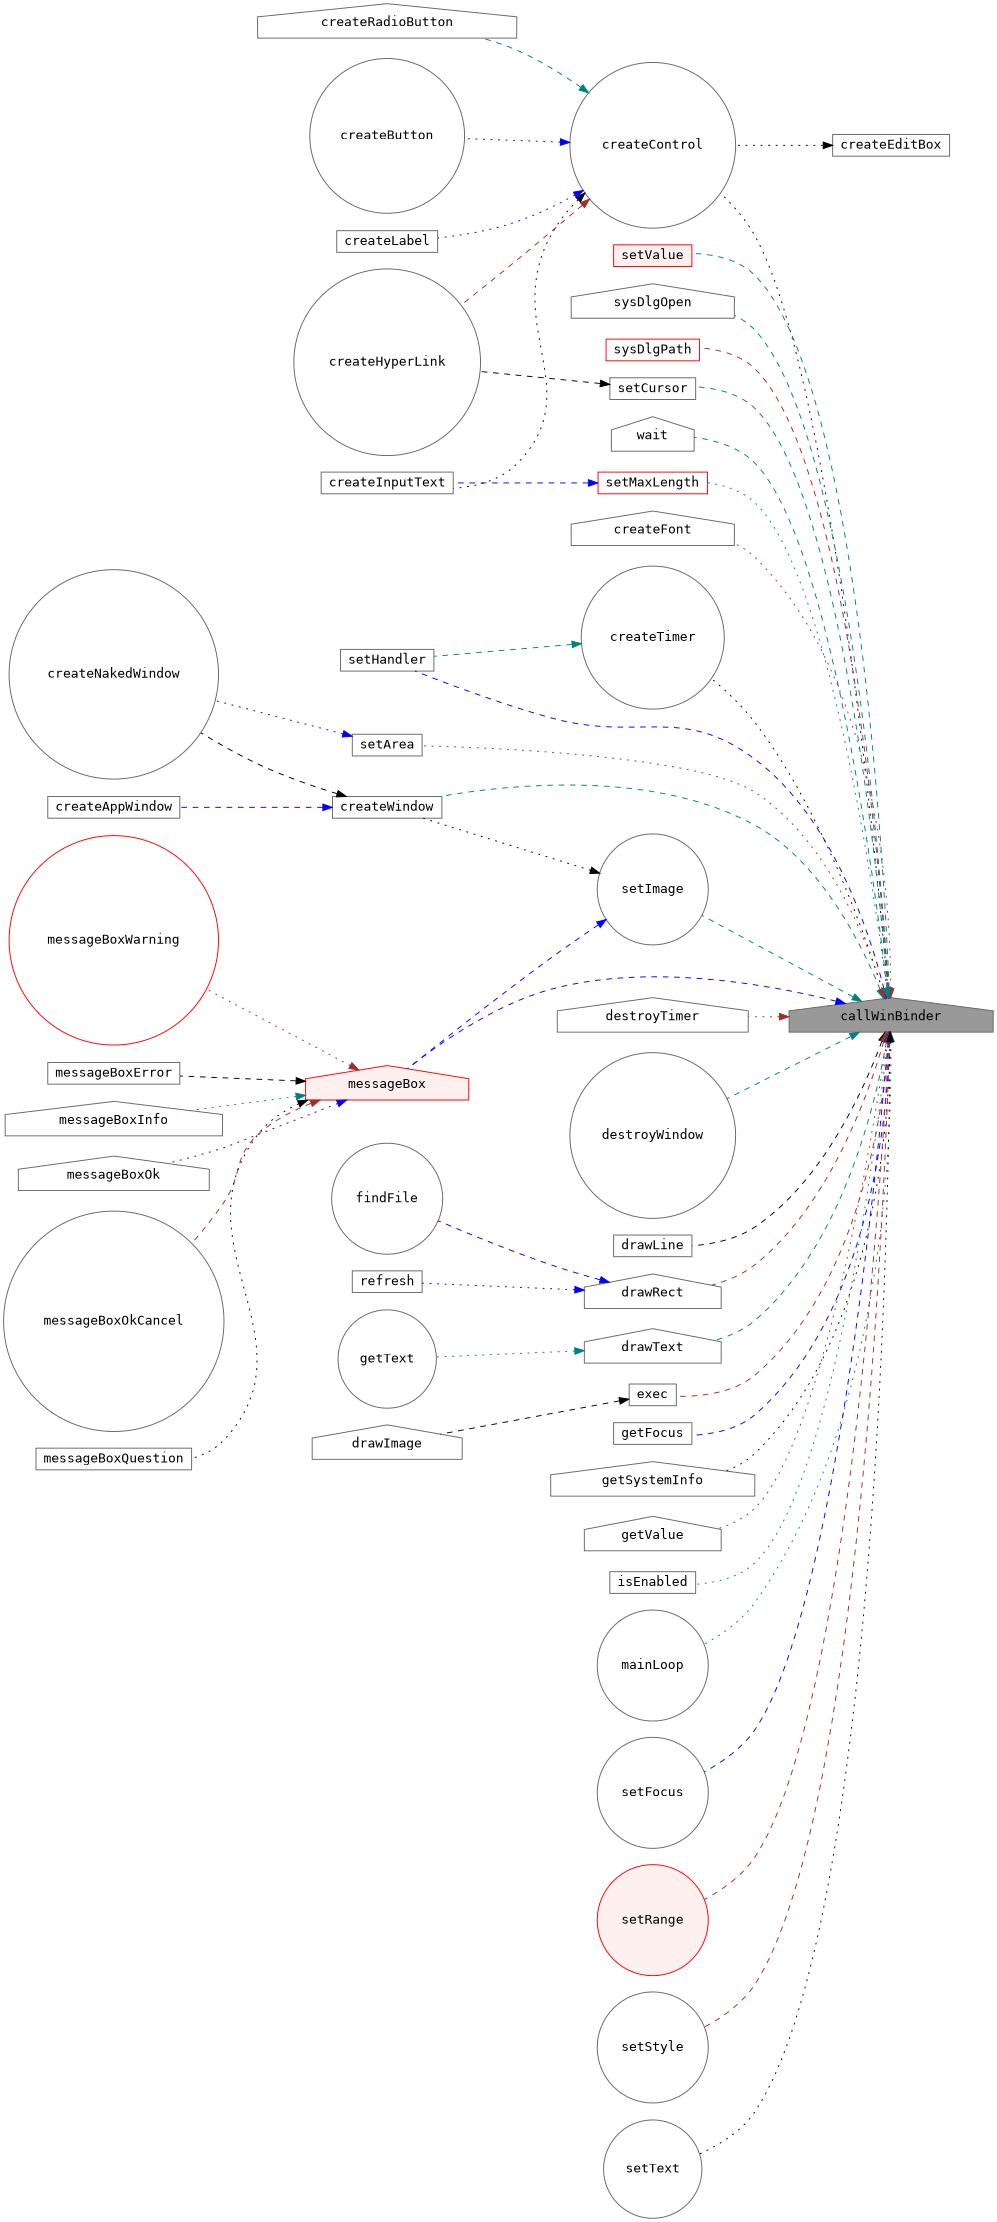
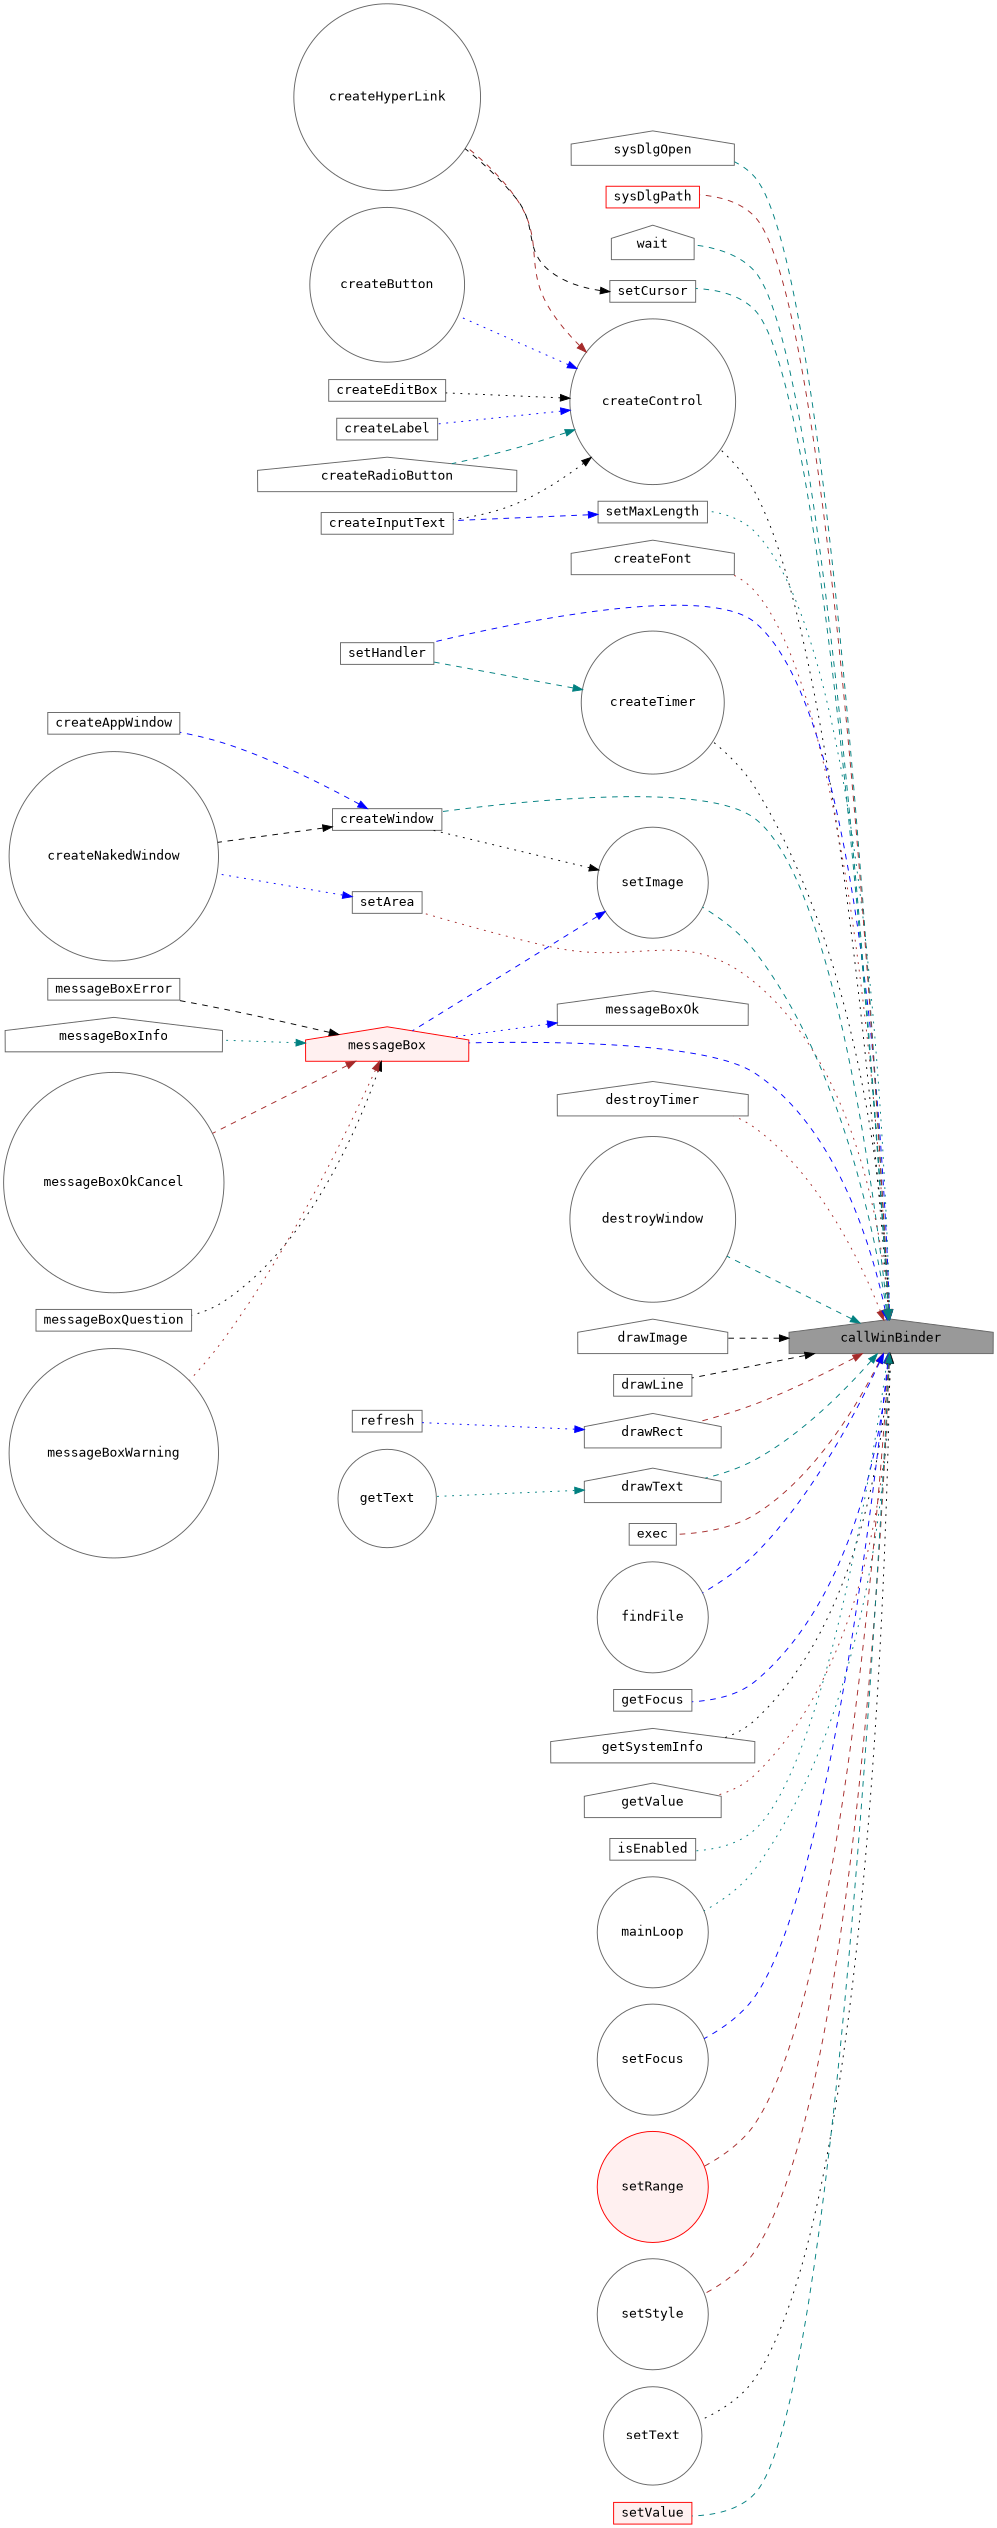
(779, 145) -> (503, 395)
(653, 483) -> (653, 512)
(114, 940) -> (114, 1453)
(245, 1140) -> (500, 1031)
(518, 1253) -> (807, 1491)
(530, 1418) -> (754, 1338)
